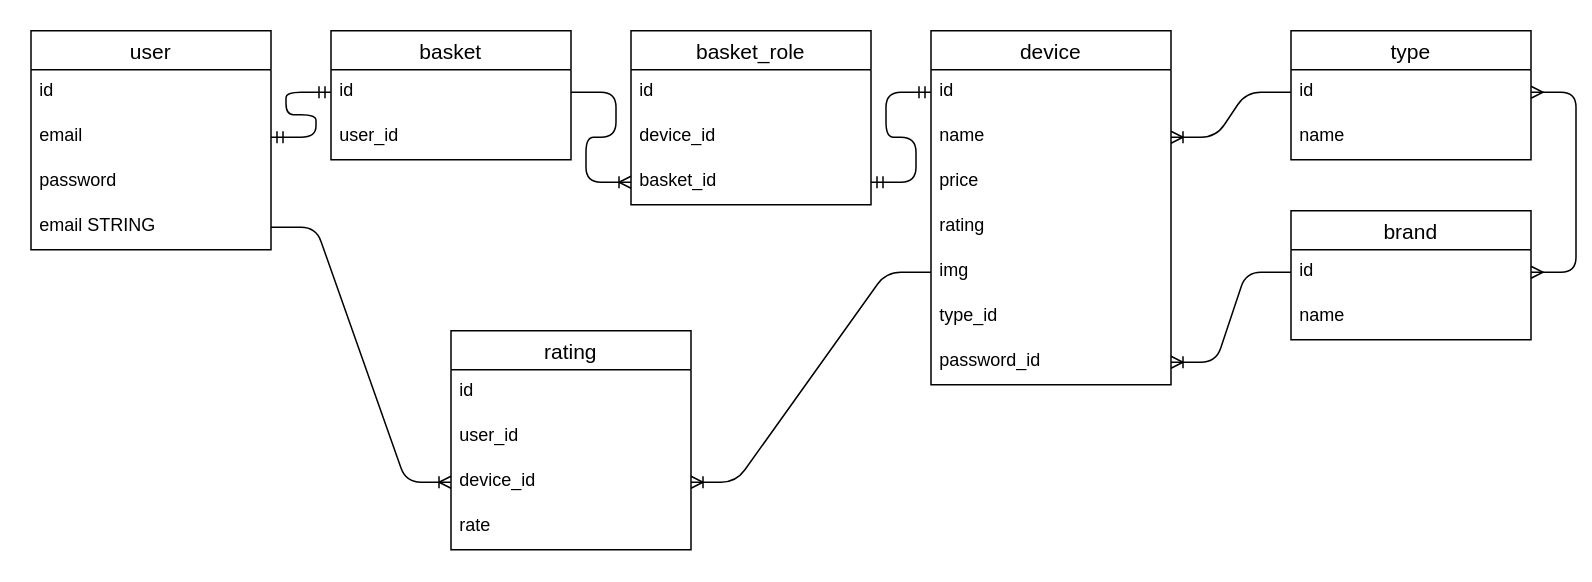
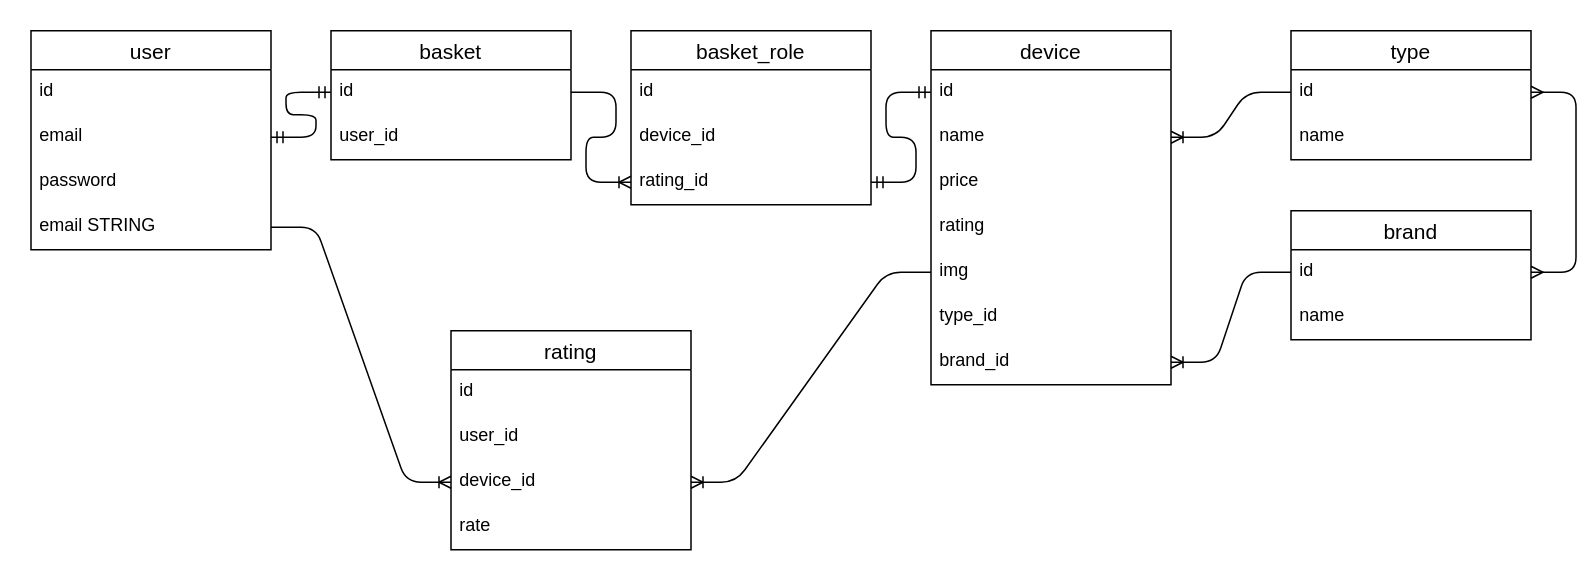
(682, 180) -> (680, 180)
(992, 360) -> (977, 360)
